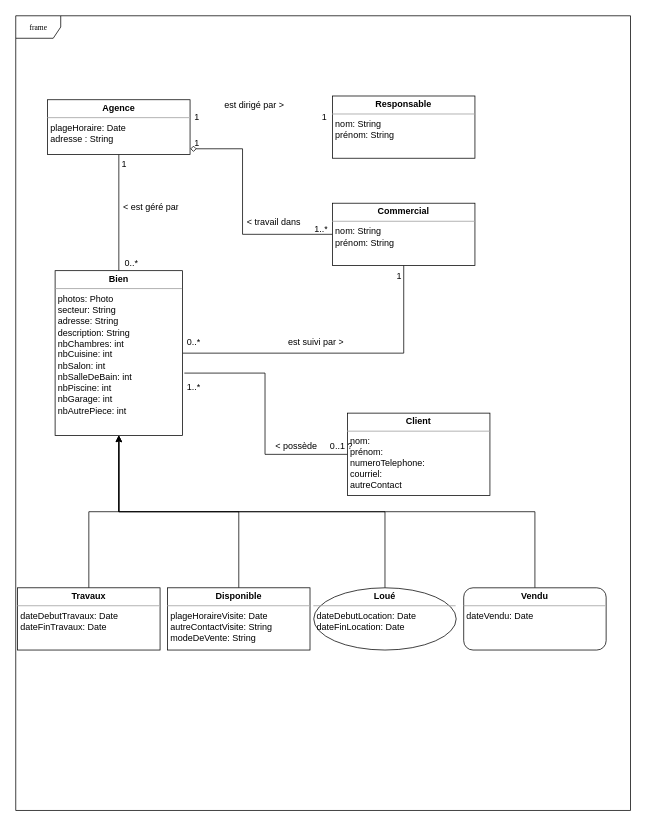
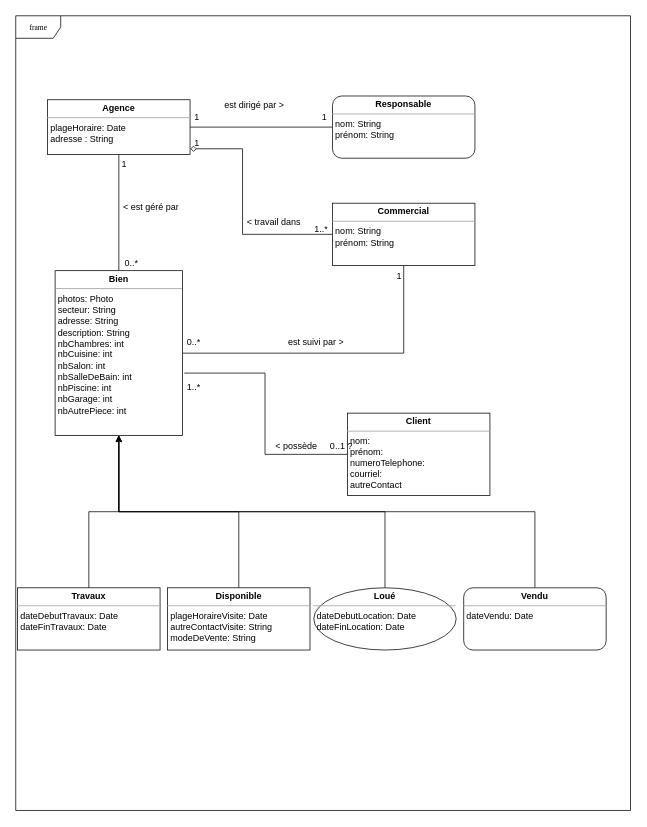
none -> (261, 127)
(404, 127) -> (404, 127)
